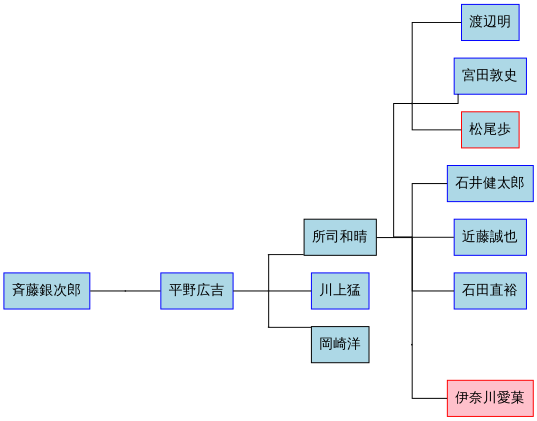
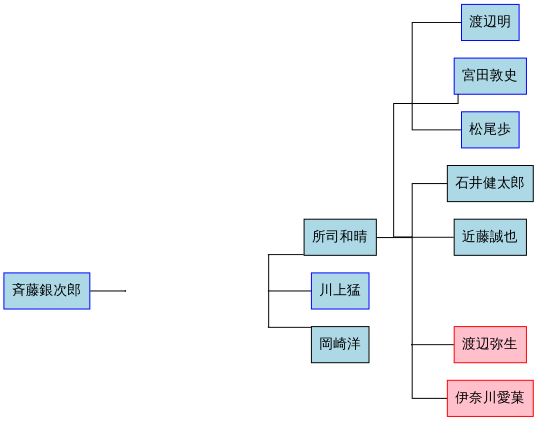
(490, 130) -> (490, 130)
(490, 184) -> (490, 184)
(490, 237) -> (490, 237)
(197, 291) -> none
(490, 291) -> none
none -> (490, 345)
